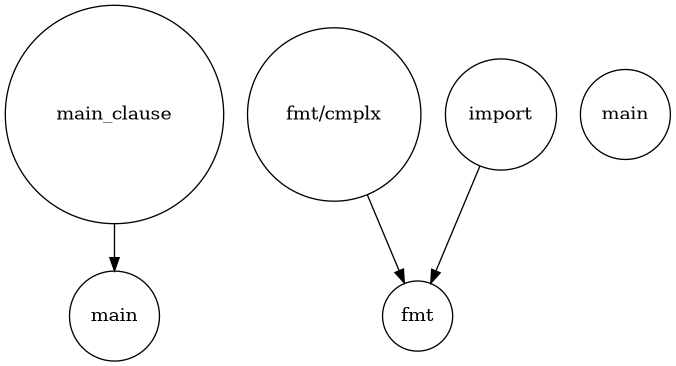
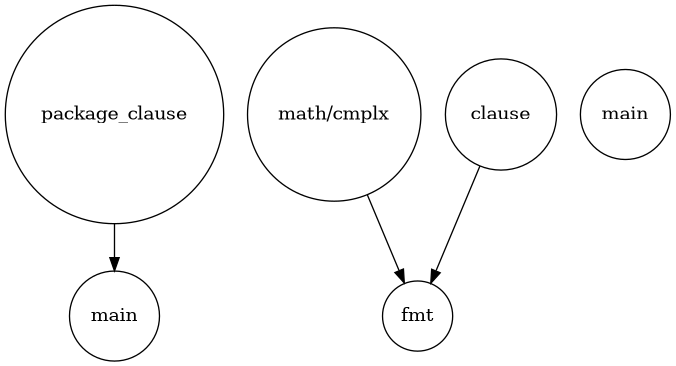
(114, 114) -> (114, 114)
(334, 114) -> (334, 114)
(501, 114) -> (501, 114)
